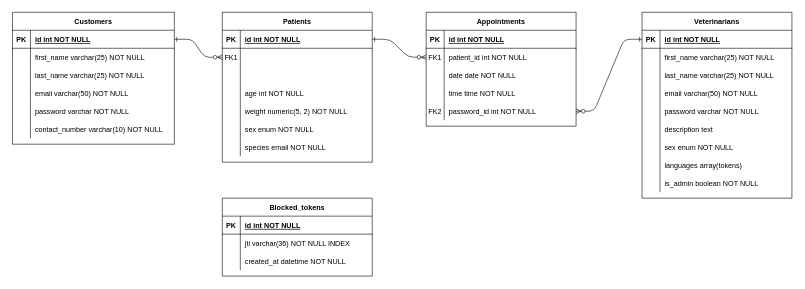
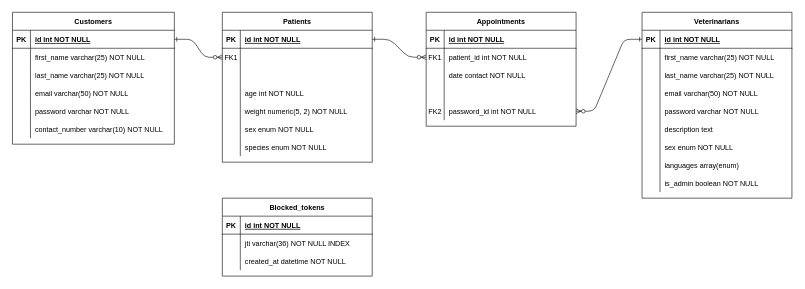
(482, 76) -> (488, 76)
(510, 93) -> none
(284, 148) -> (283, 148)
(709, 166) -> (705, 166)
